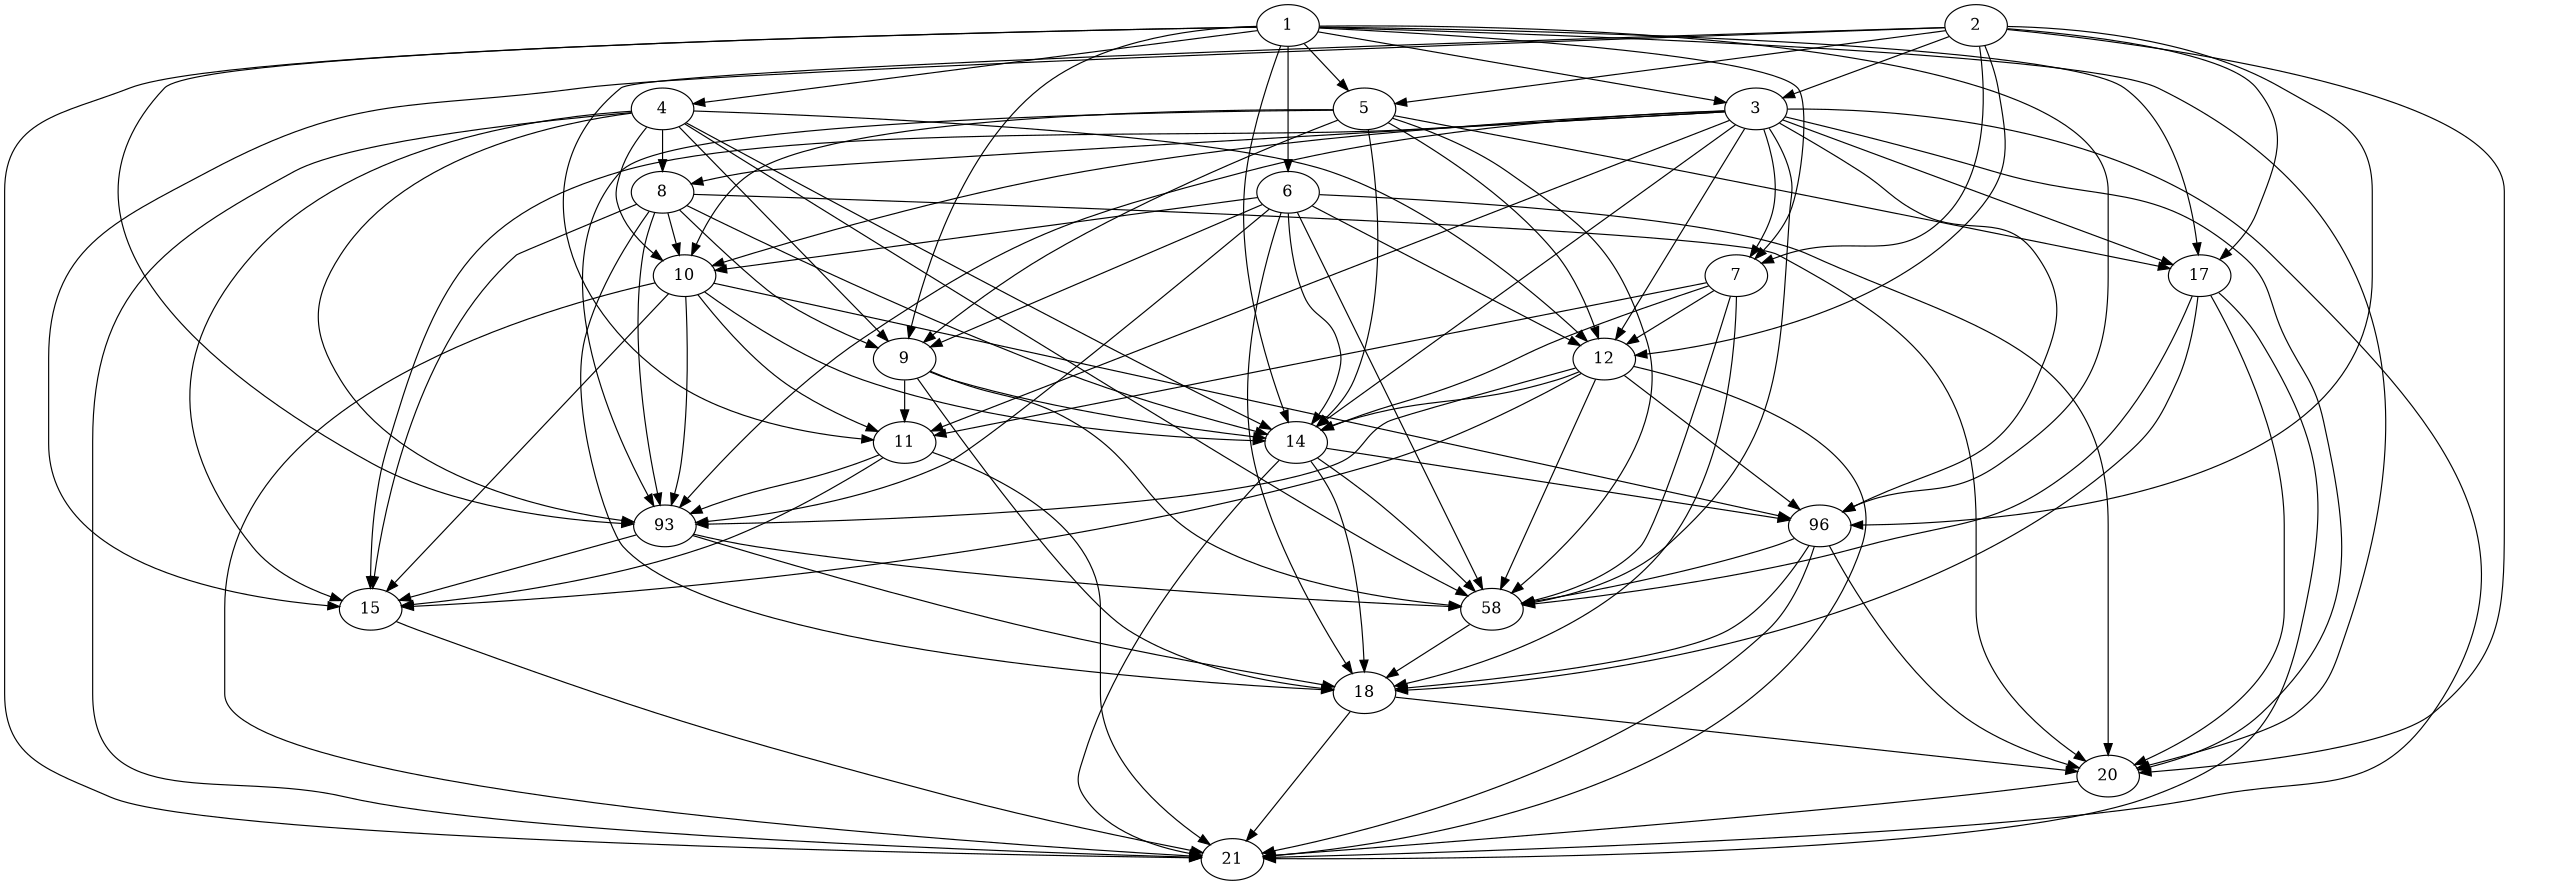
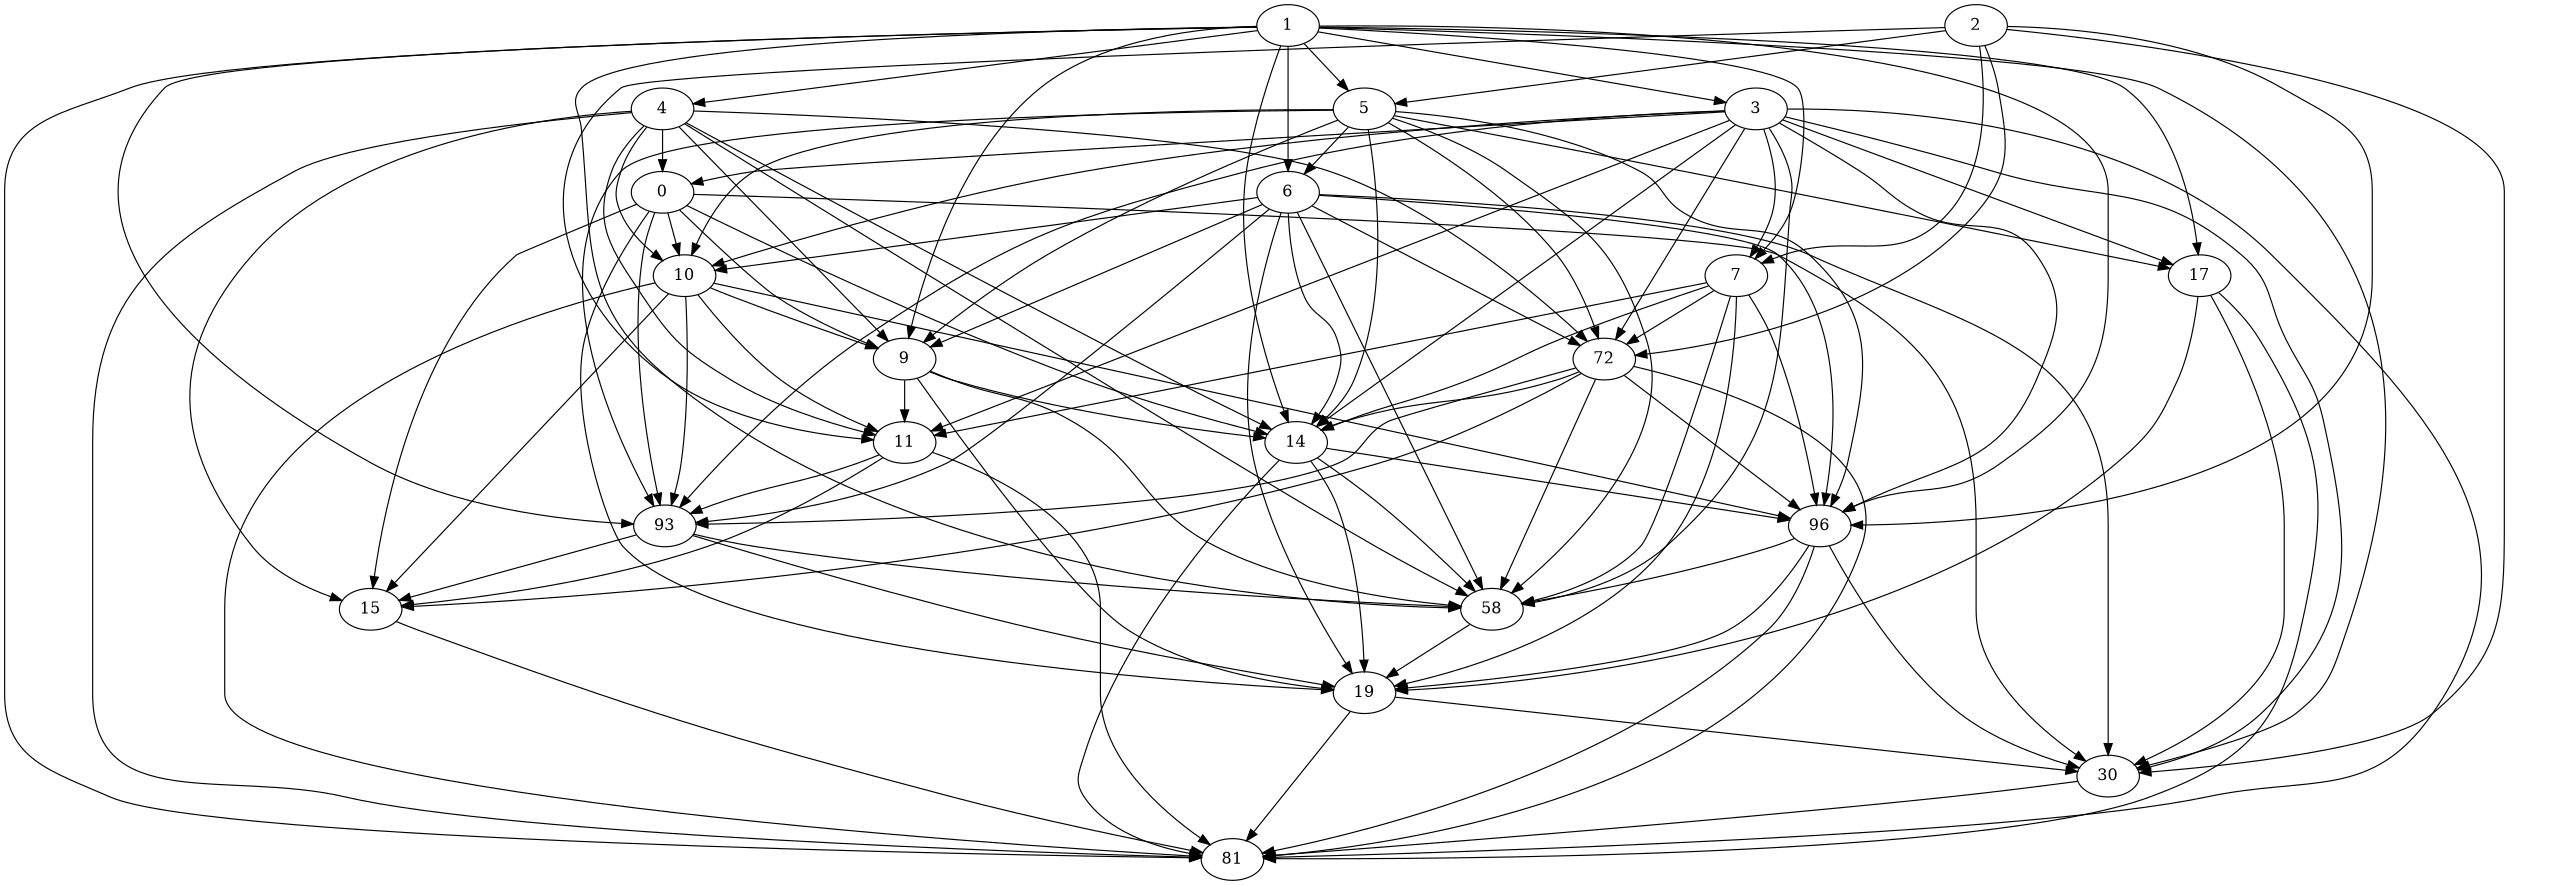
(1860, 69) -> none
(2243, 77) -> none
(598, 87) -> none
(915, 139) -> none
none -> (1330, 146)
(663, 192) -> (663, 192)
none -> (1757, 231)
none -> (1802, 284)
(319, 313) -> (664, 327)
(1604, 359) -> (1604, 359)
none -> (1790, 391)
(966, 408) -> (788, 317)
(1914, 534) -> (613, 313)
(1365, 693) -> (1365, 693)
(2108, 776) -> (2108, 776)
(1232, 859) -> (1232, 859)
